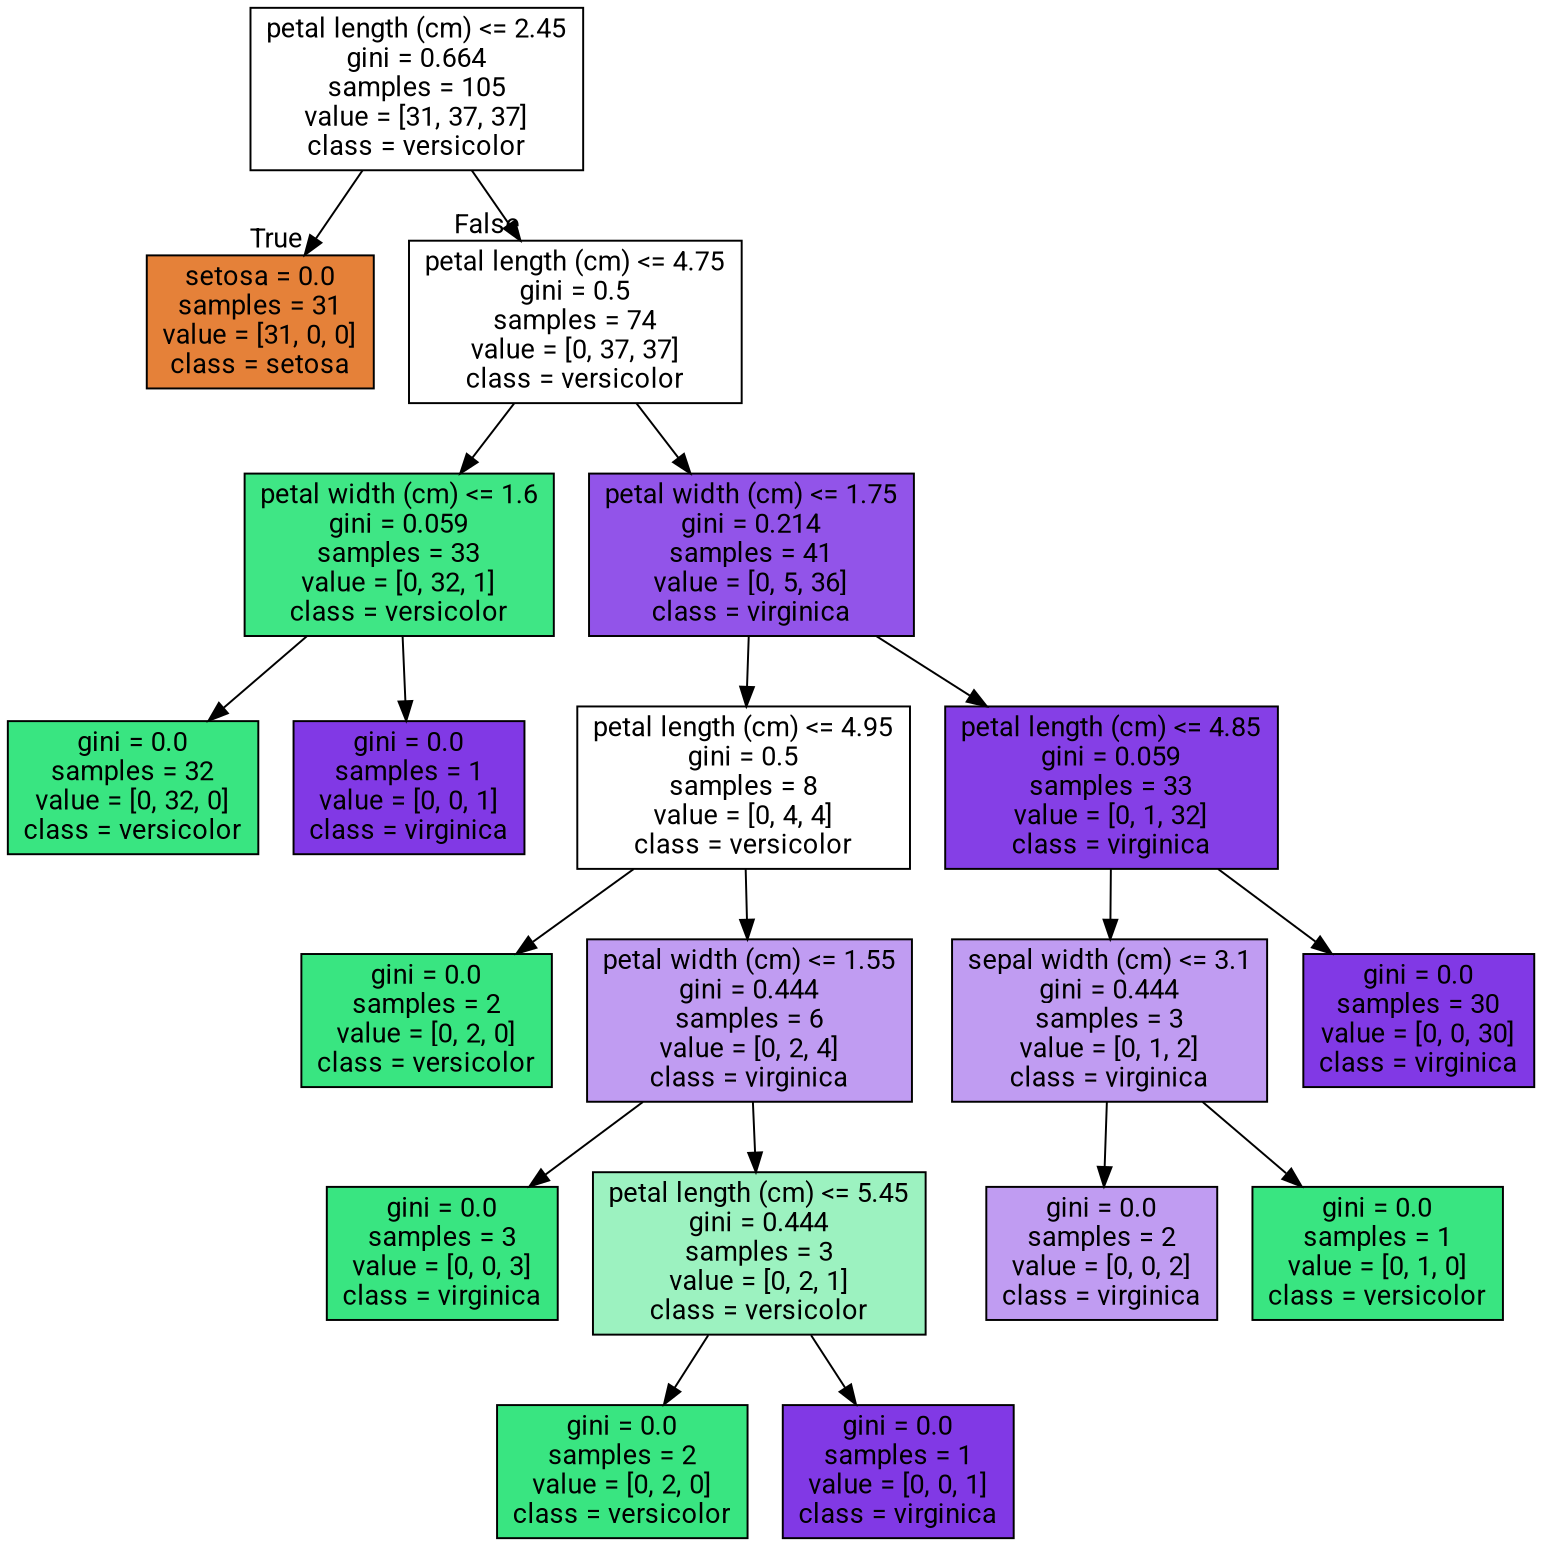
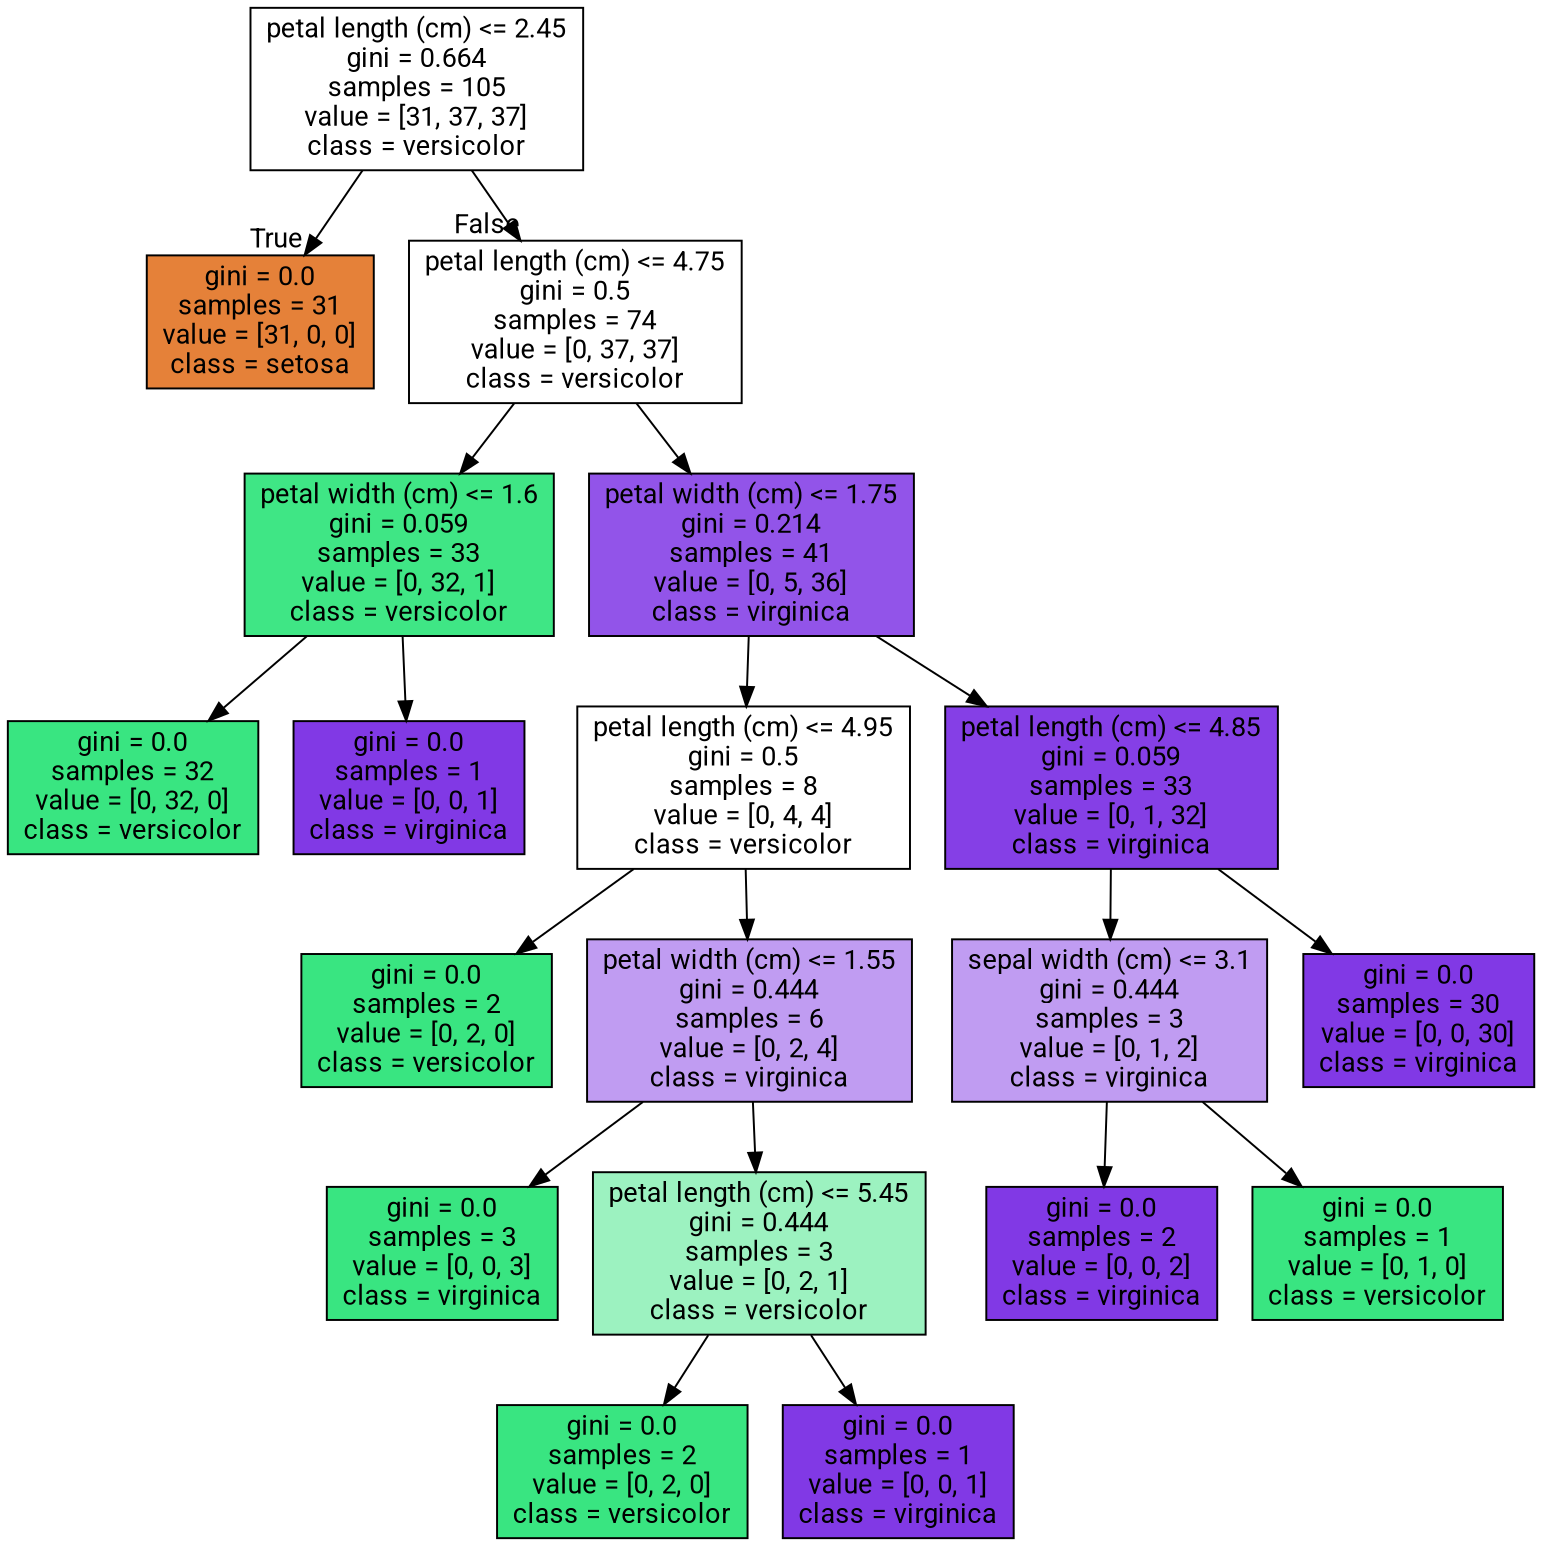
(260, 322) -> (260, 322)
(1102, 1253) -> (1102, 1253)
